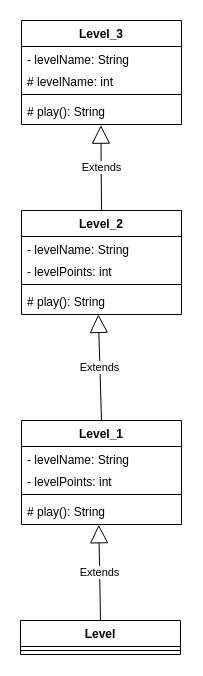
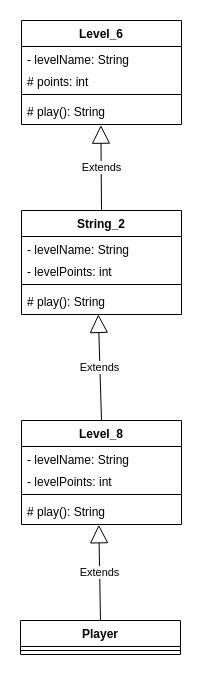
(101, 34) -> (101, 34)
(71, 82) -> (63, 82)
(101, 224) -> (101, 224)
(101, 434) -> (101, 434)
(100, 634) -> (100, 634)
